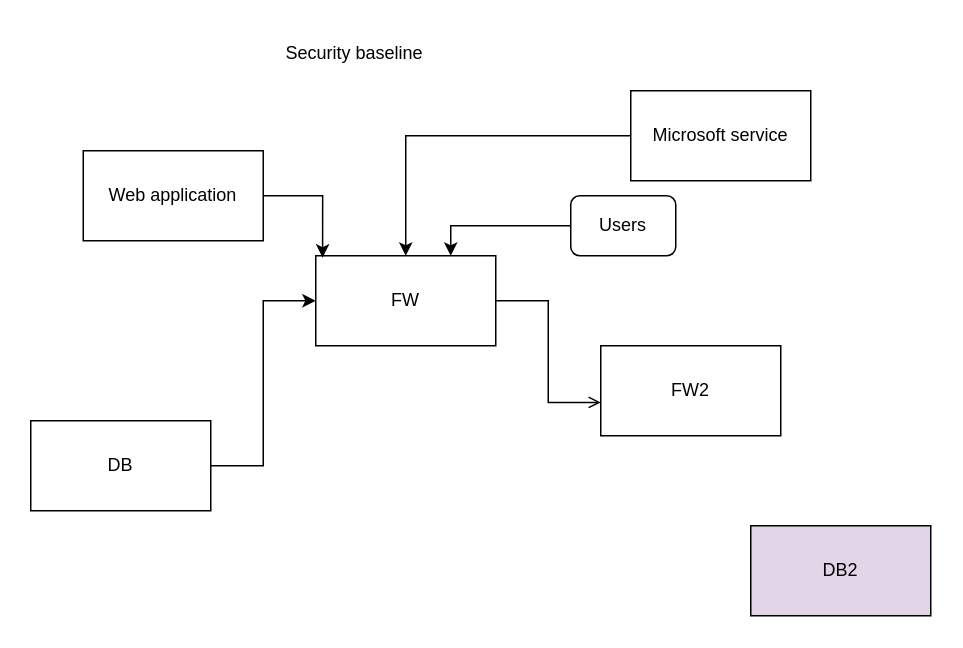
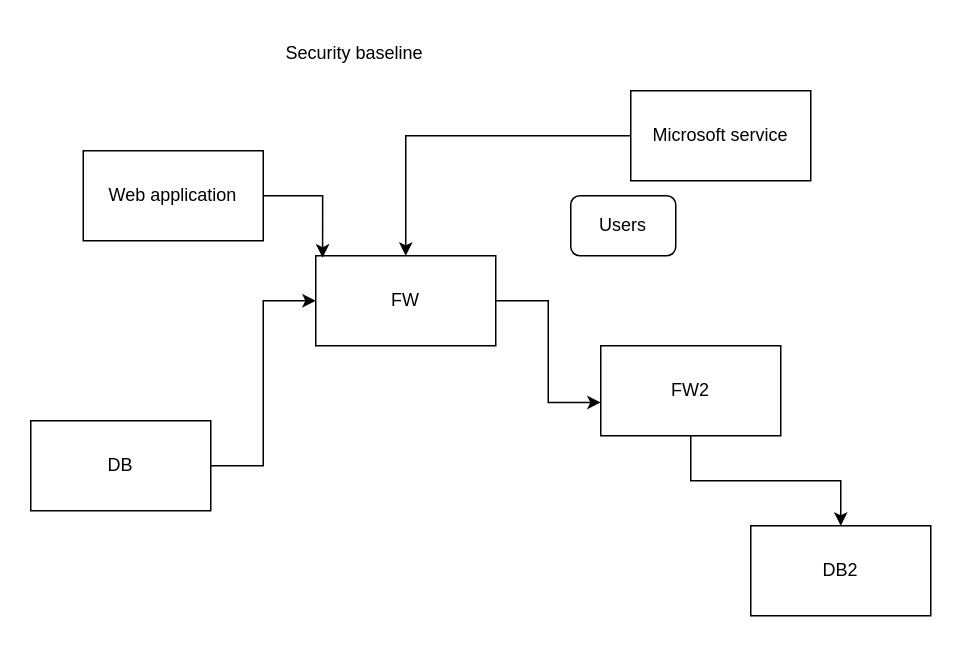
(501, 226) -> none
(591, 402) -> (589, 402)
none -> (761, 481)
(841, 571) -> (841, 571)
